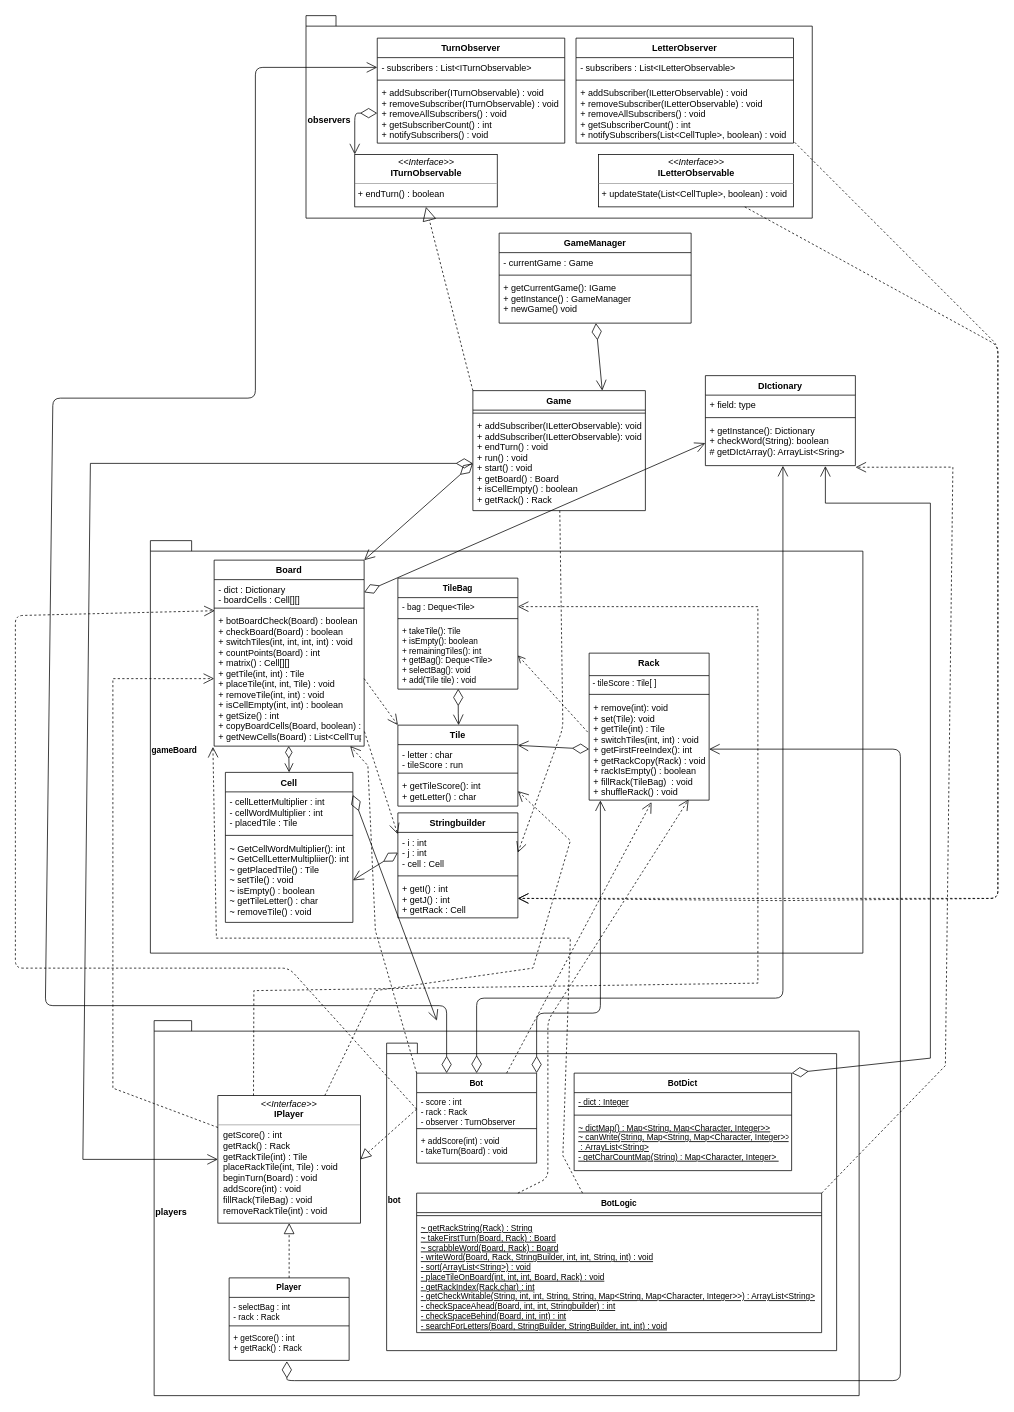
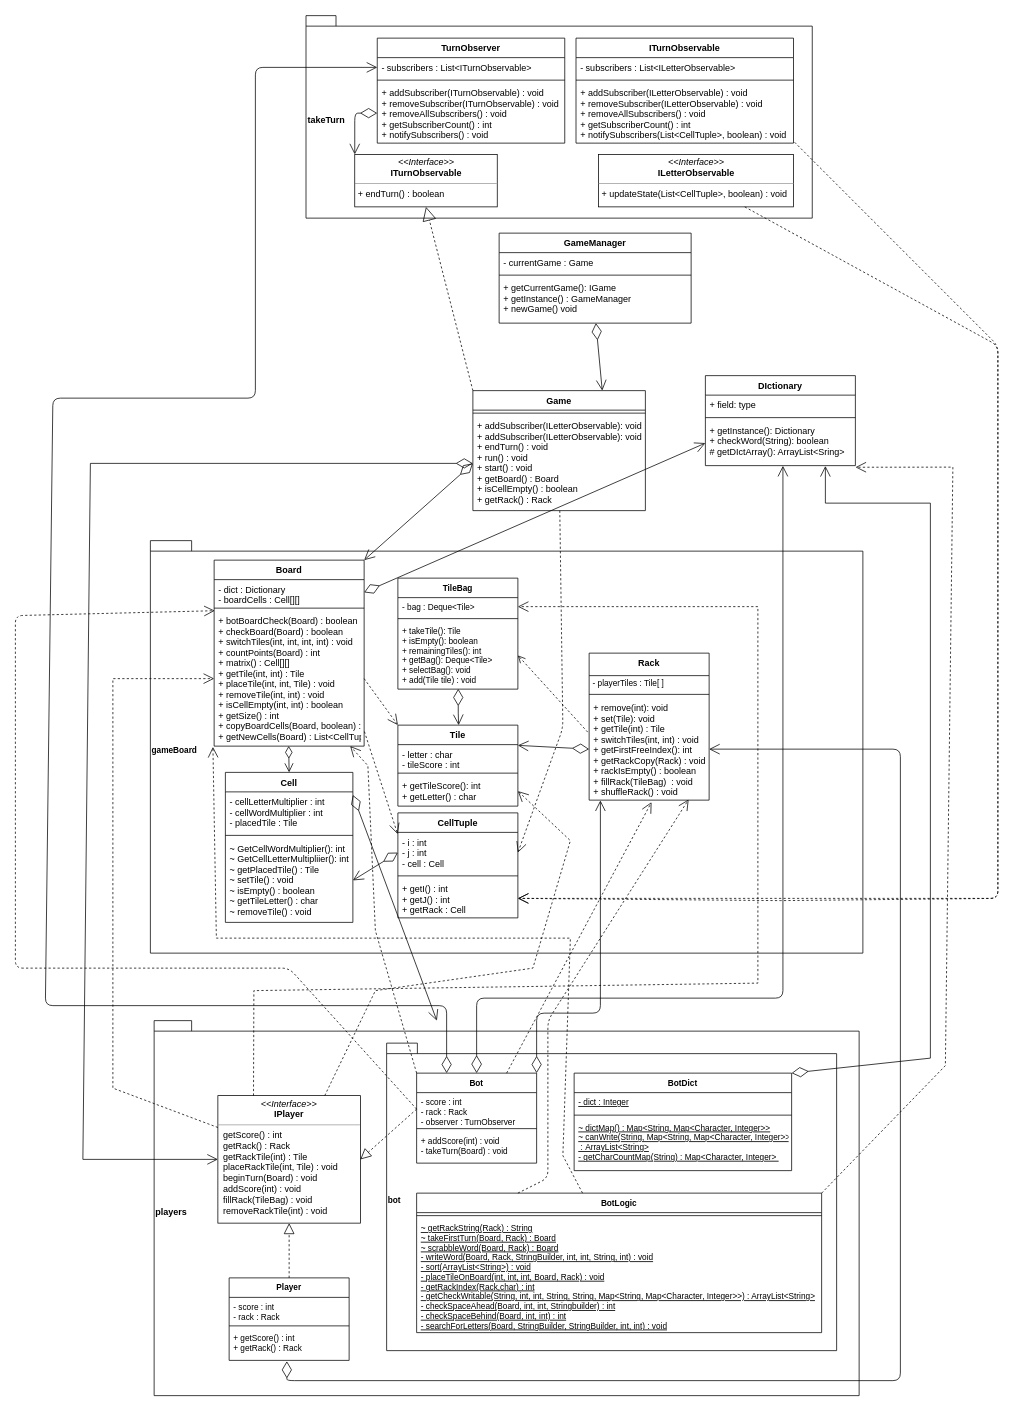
(684, 48) -> (684, 48)
(331, 120) -> (328, 120)
(629, 683) -> (633, 683)
(434, 755) -> (434, 755)
(458, 823) -> (458, 823)
(266, 1307) -> (258, 1307)
